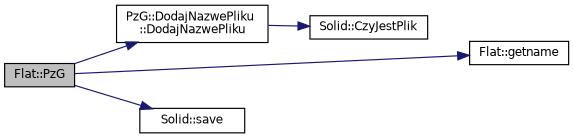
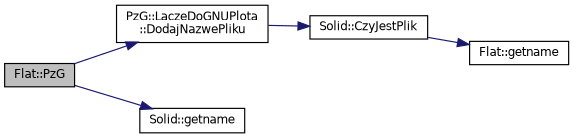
(192, 24) -> (192, 24)
(266, 65) -> (443, 40)
(192, 121) -> (192, 121)
